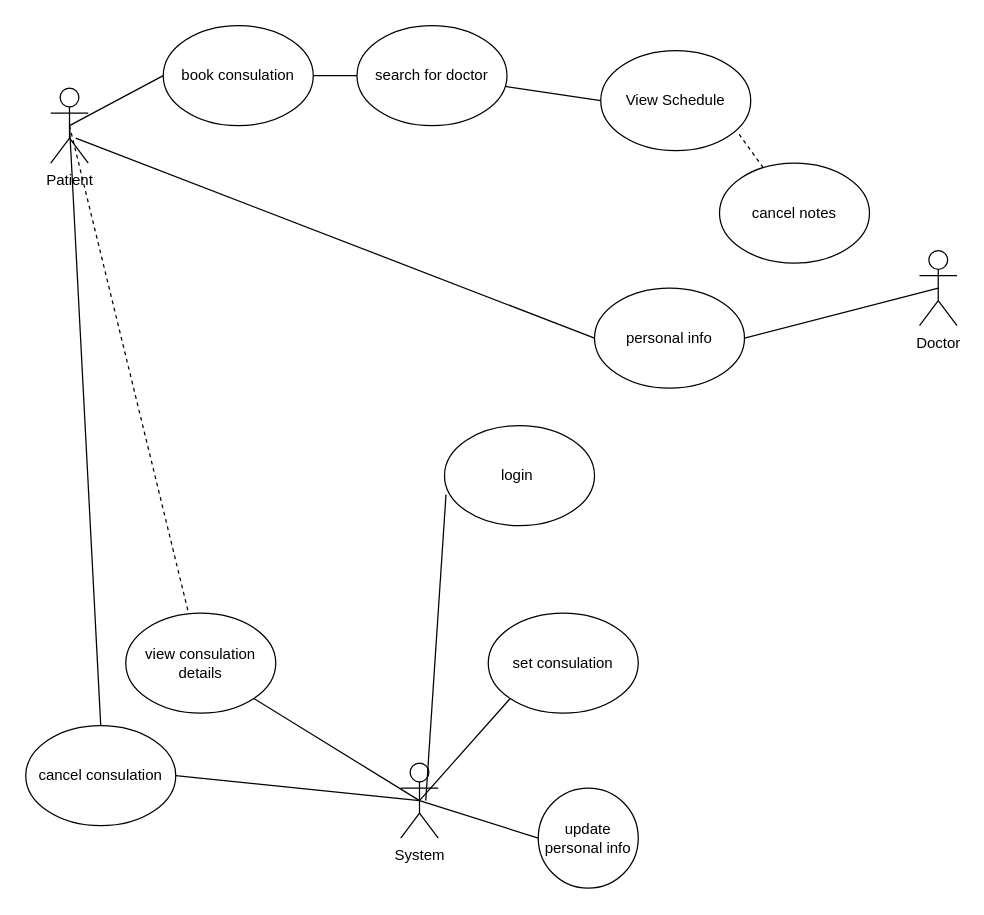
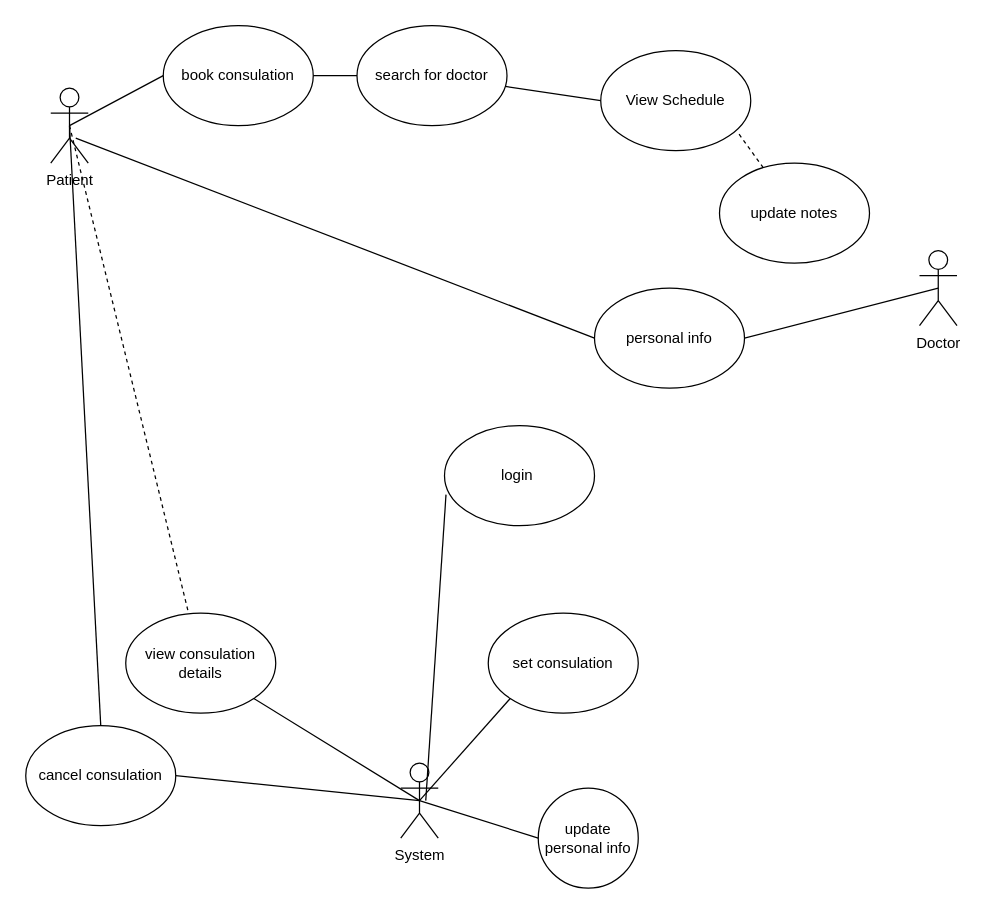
(794, 213) -> (794, 213)
